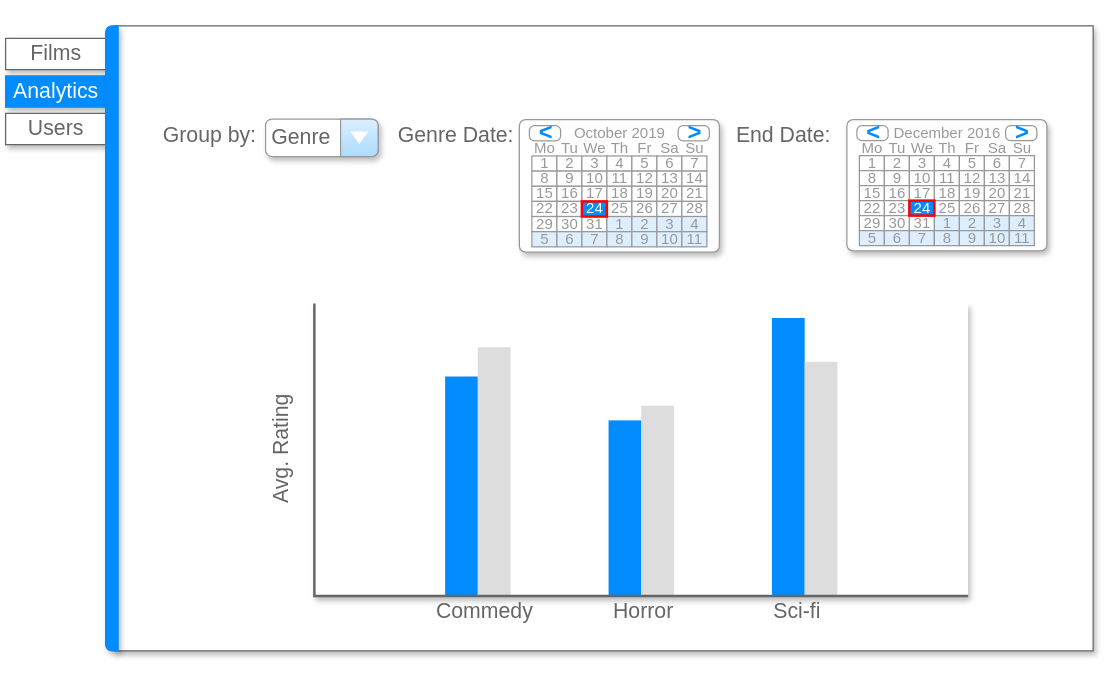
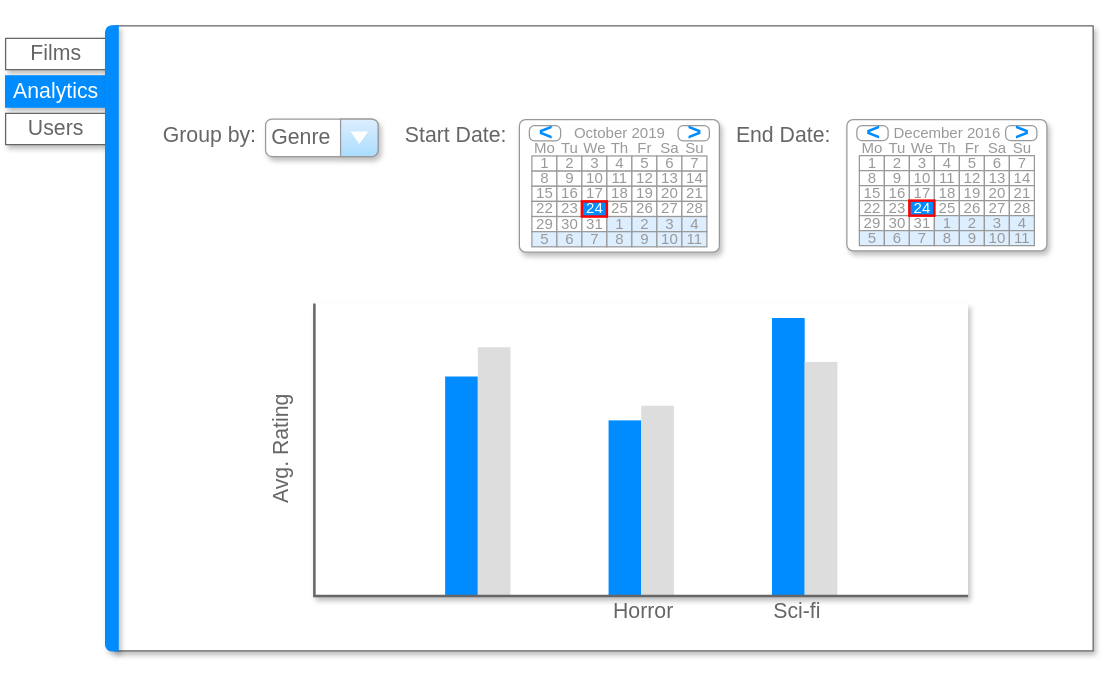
(456, 132) -> (456, 132)
(484, 608) -> none
